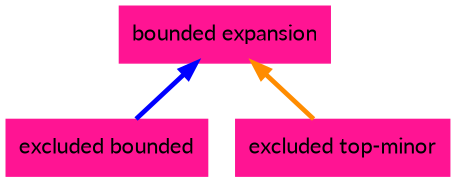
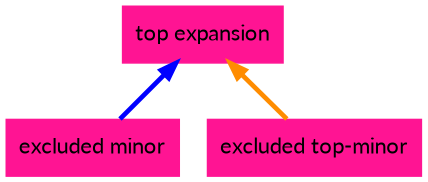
(225, 35) -> (203, 35)
(107, 148) -> (93, 148)
